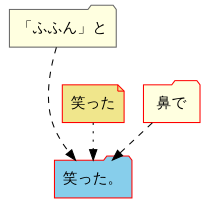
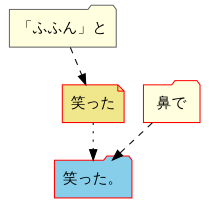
(49, 102) -> (76, 61)
